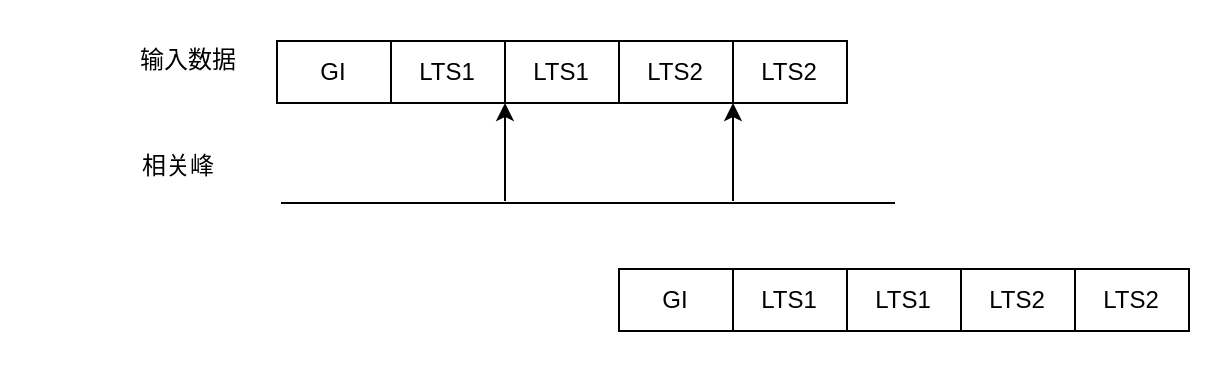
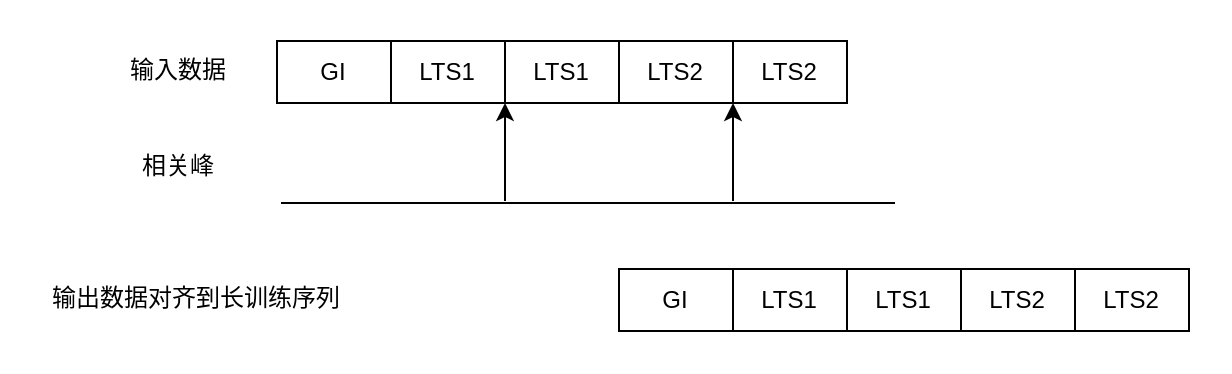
(189, 61) -> (179, 71)
none -> (197, 299)
